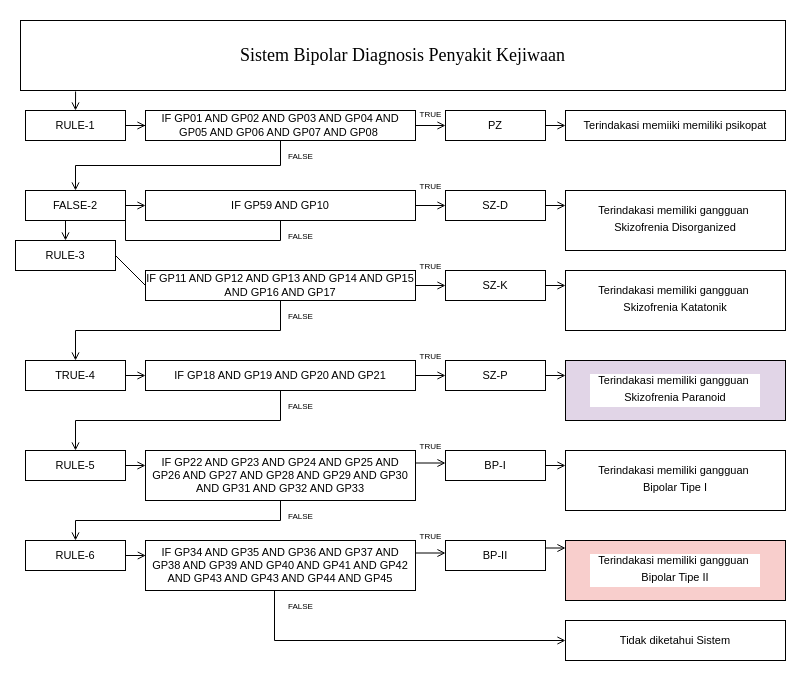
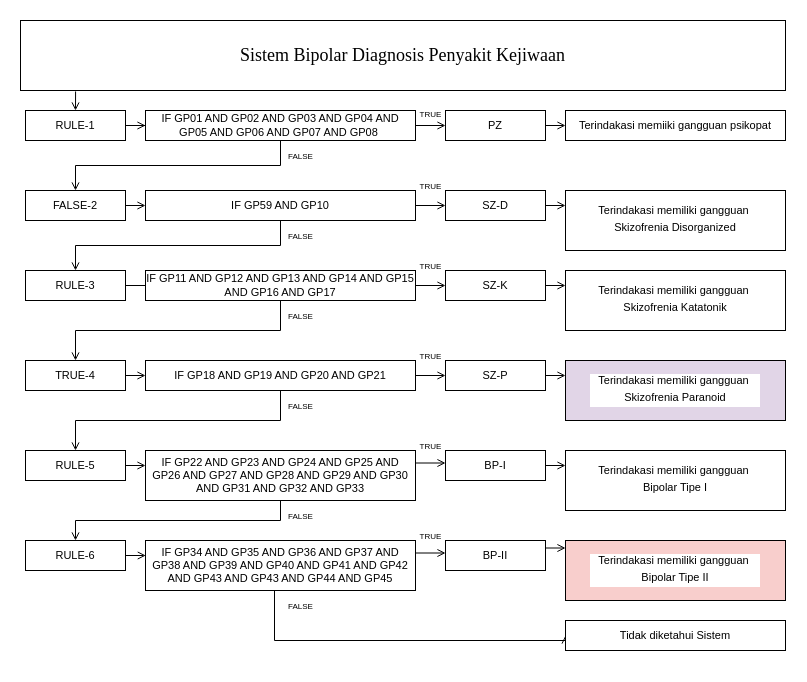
(676, 126) -> (676, 126)
(66, 256) -> (76, 286)
(676, 641) -> (676, 636)
